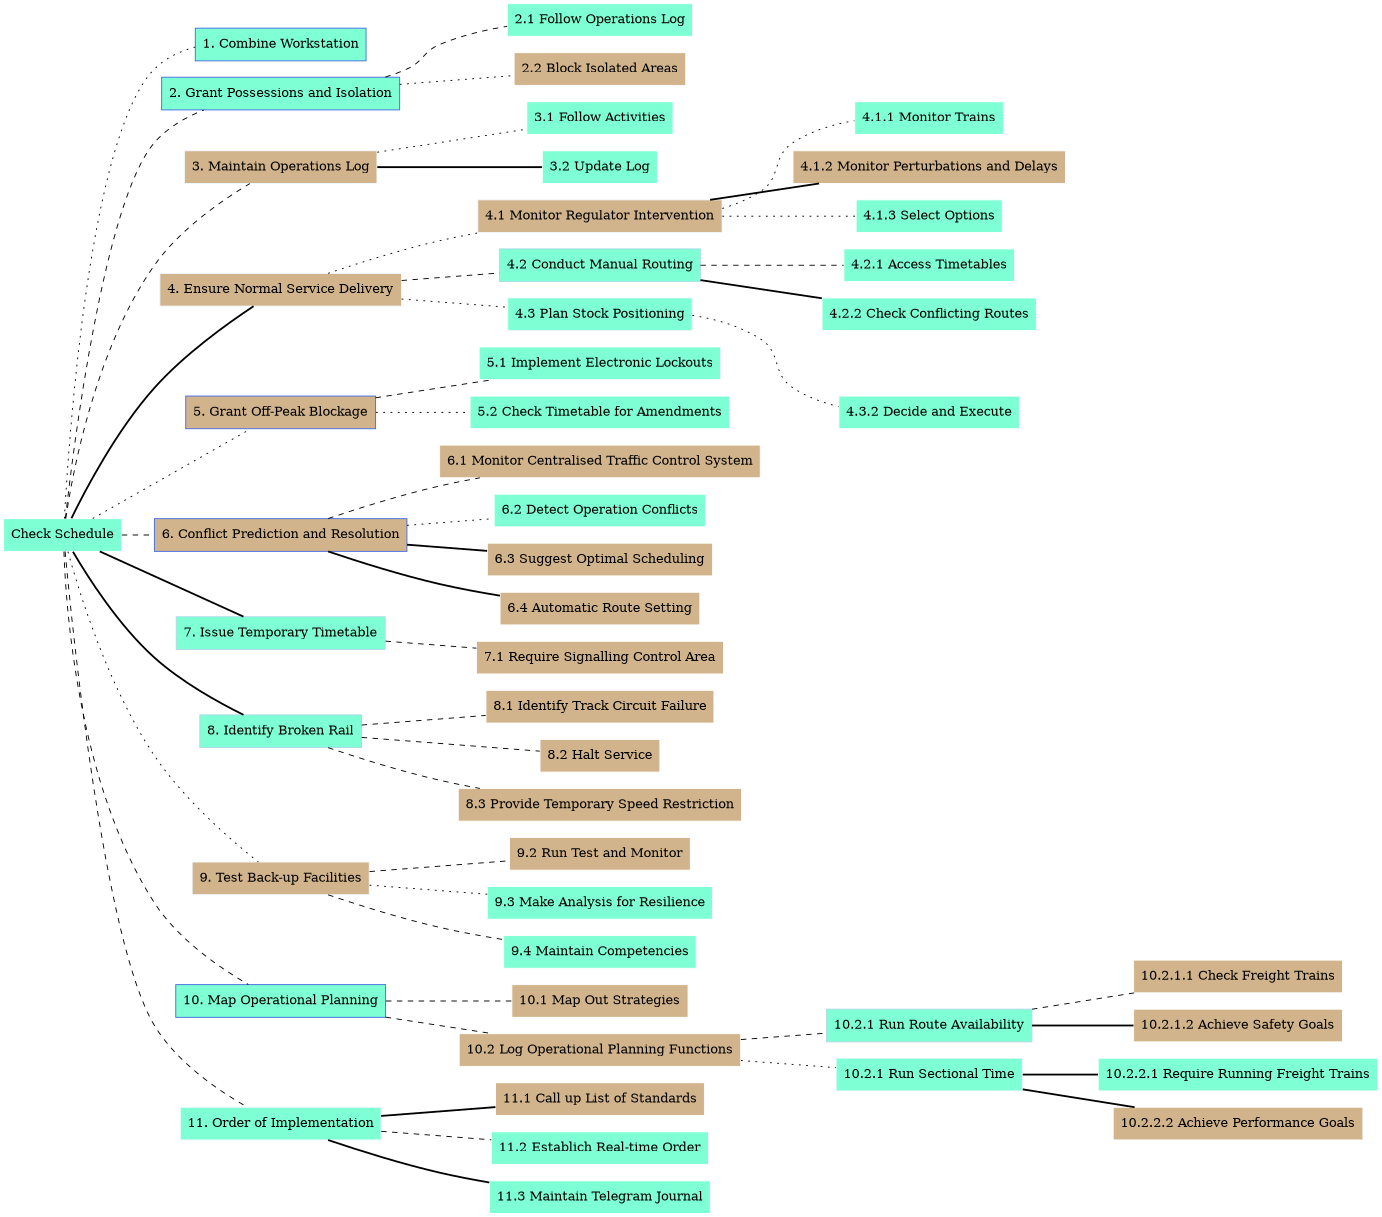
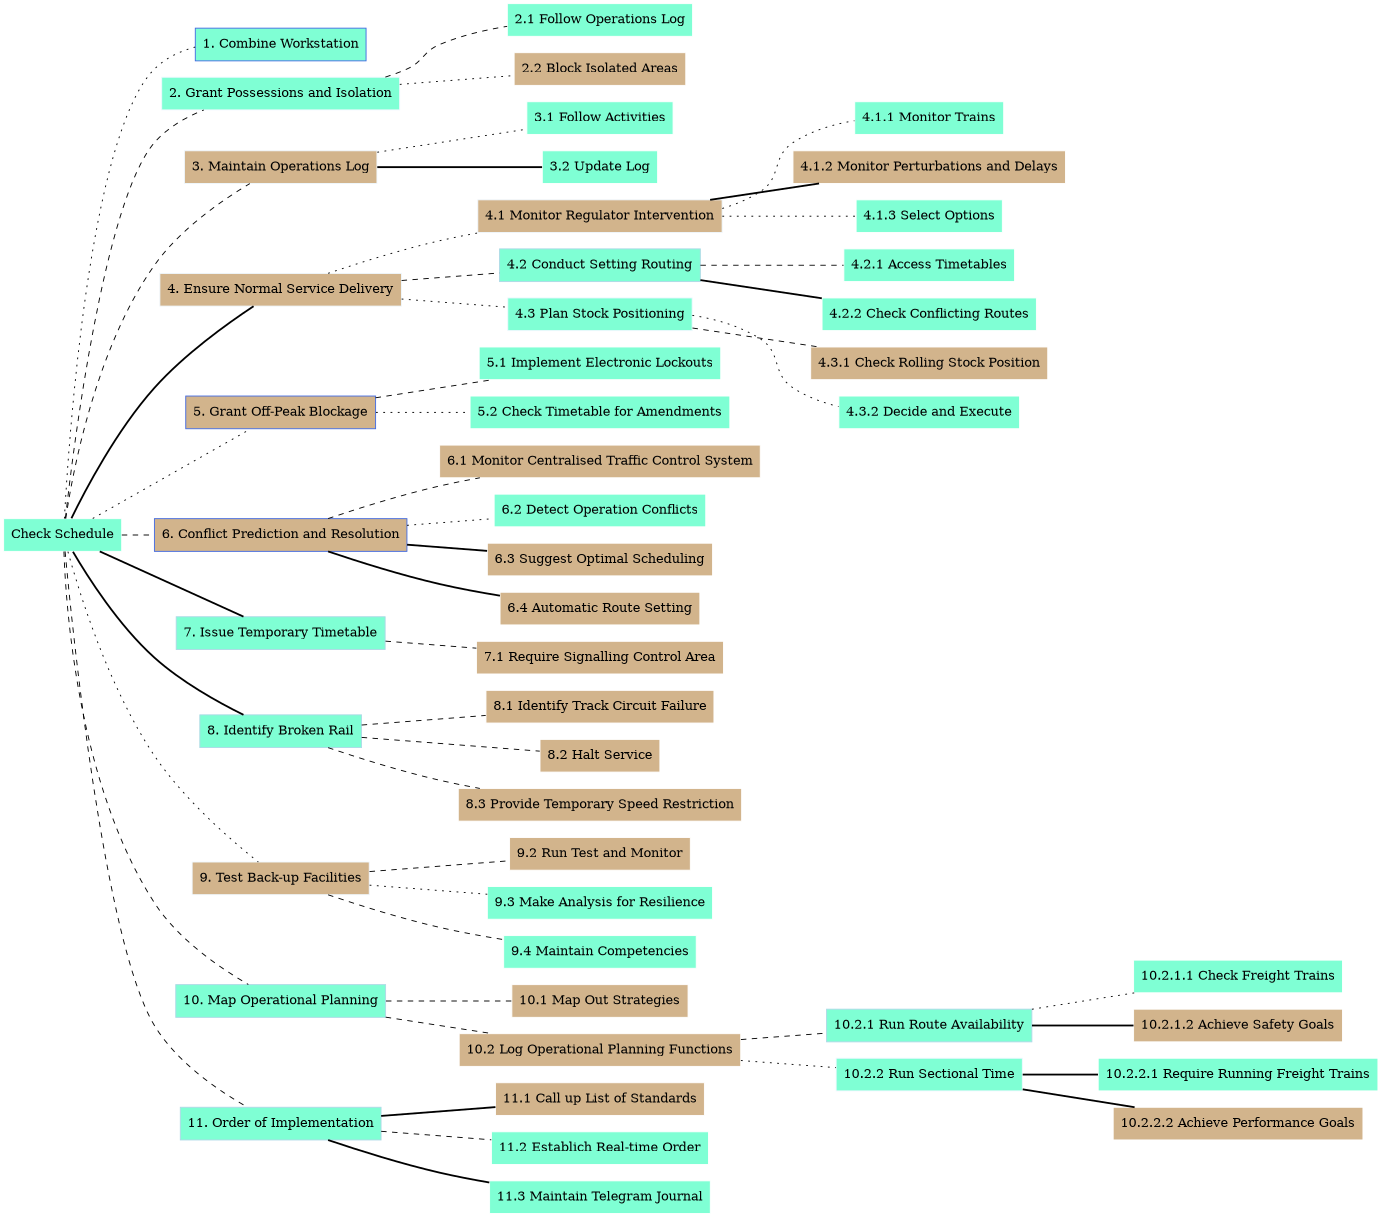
(281, 94) -> (281, 94)
(600, 265) -> (600, 265)
none -> (929, 363)
(1238, 976) -> (1238, 976)
(281, 1001) -> (281, 1001)
(1083, 1001) -> (1083, 1001)
(929, 1075) -> (929, 1075)
(281, 1124) -> (281, 1124)
